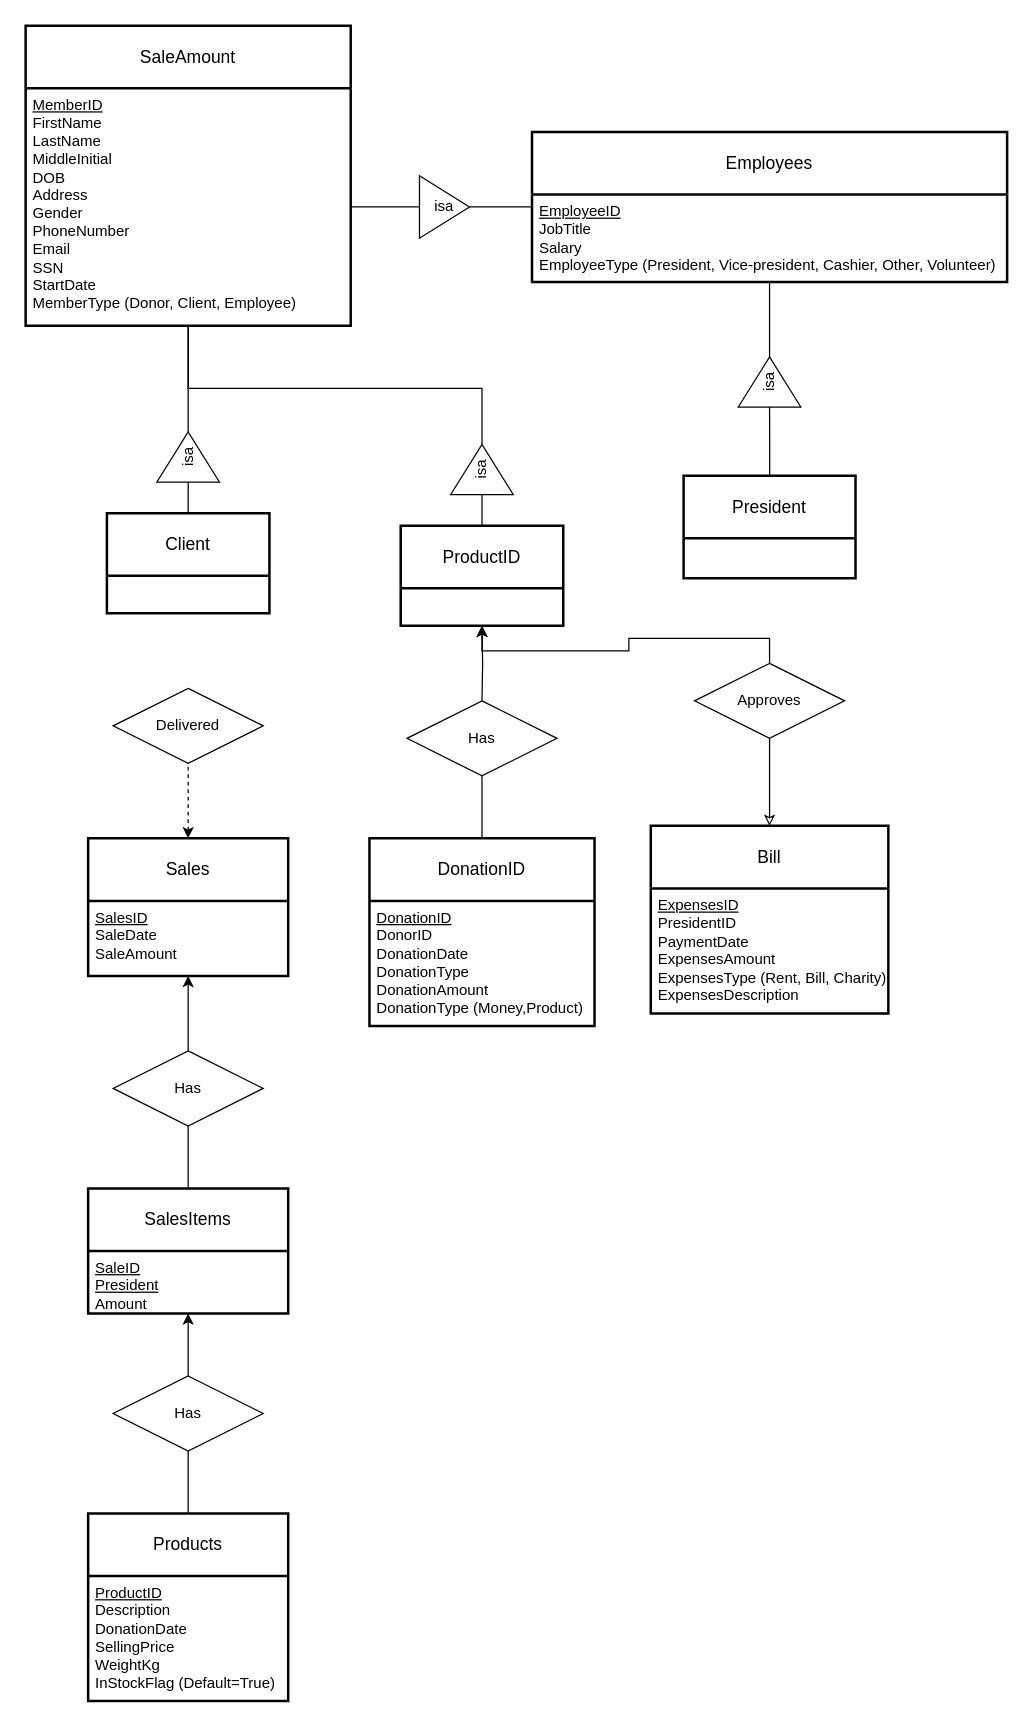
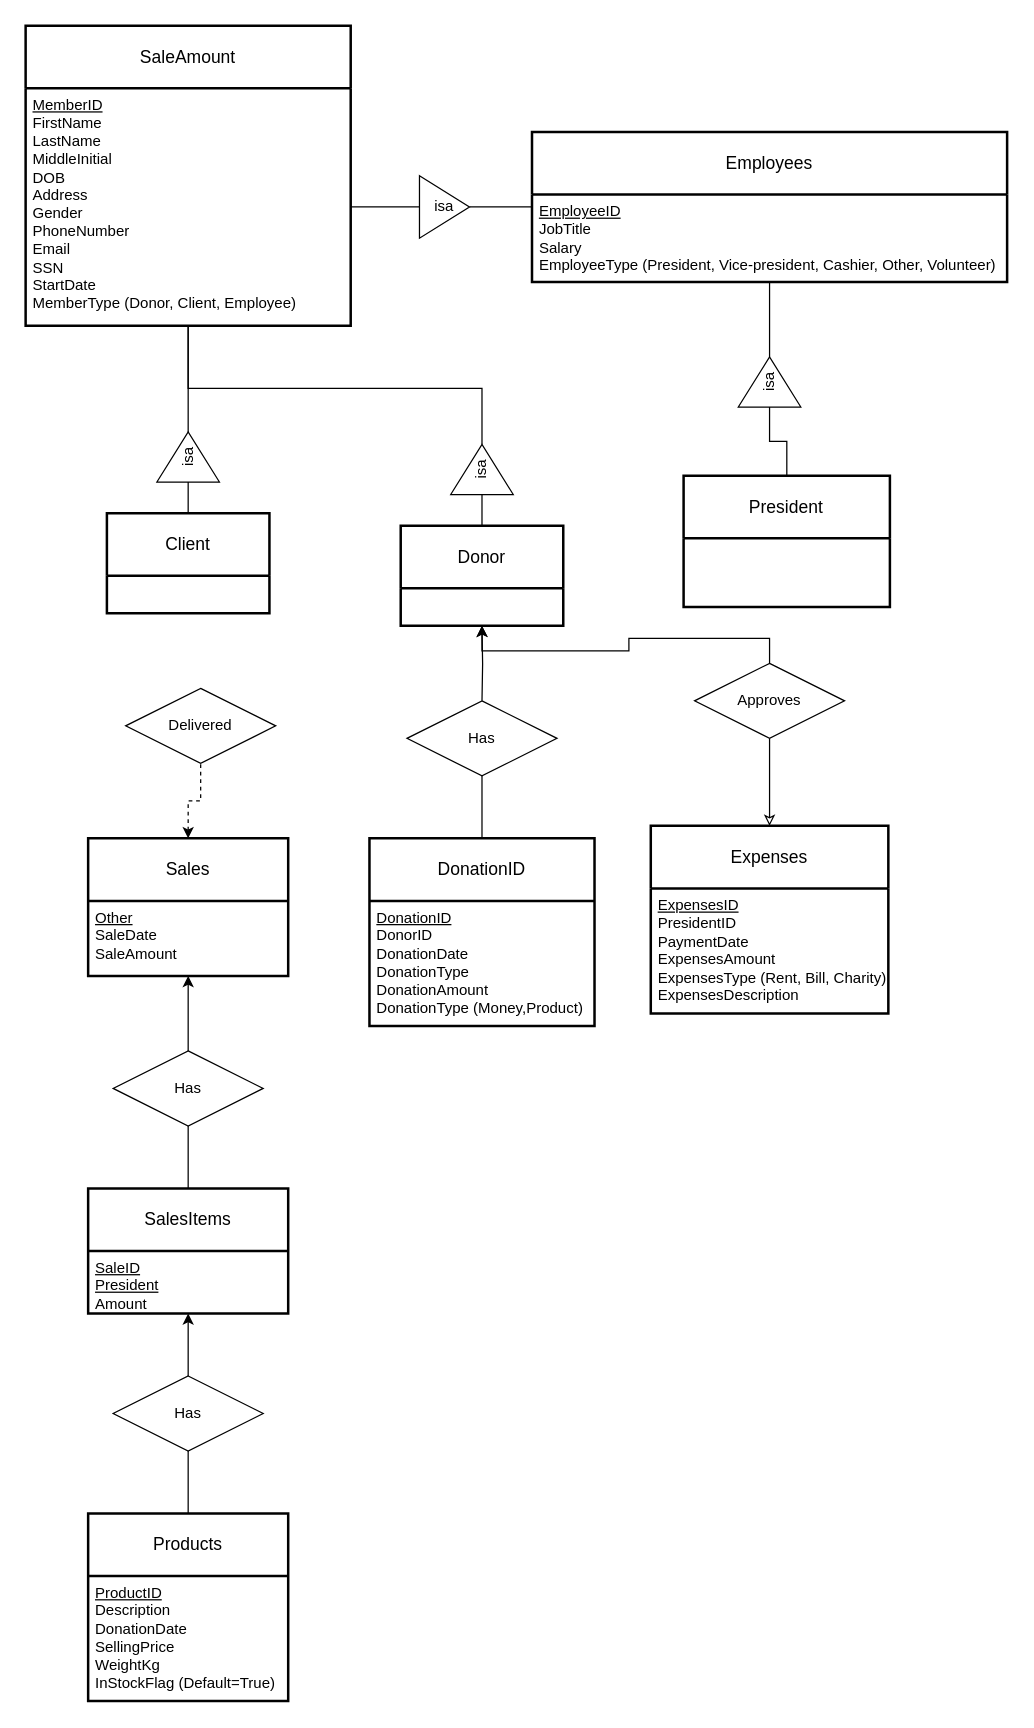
(769, 527) -> (787, 541)
(482, 557) -> (482, 557)
(188, 726) -> (201, 726)
(769, 857) -> (769, 857)
(136, 936) -> (136, 936)
